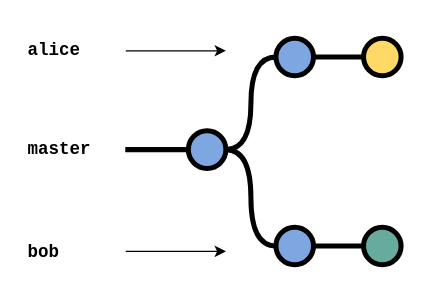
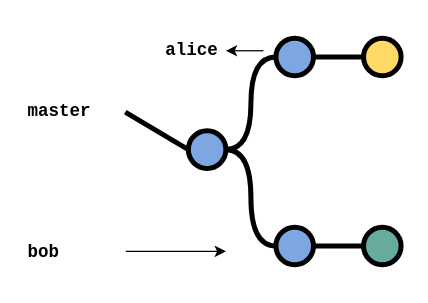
(76, 51) -> (213, 51)
(76, 149) -> (76, 112)
